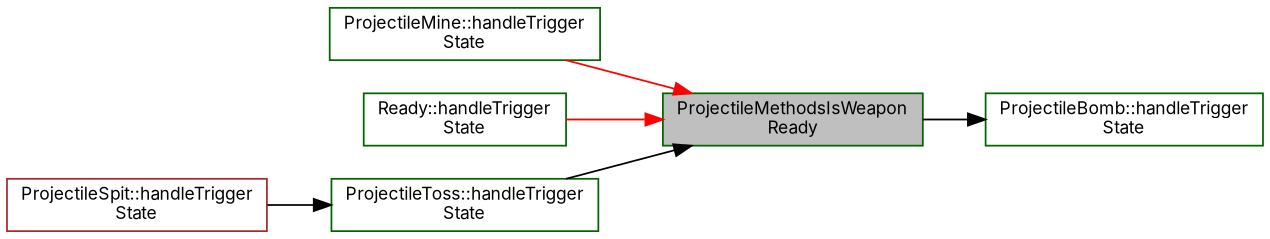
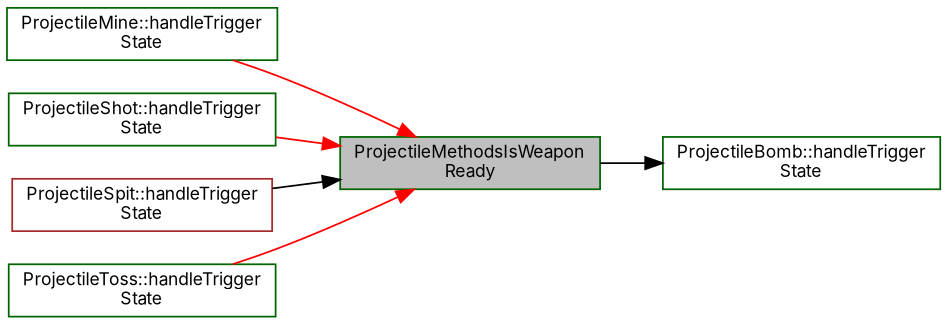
(465, 119) -> (142, 119)
(620, 165) -> (316, 233)
(290, 205) -> (298, 185)
